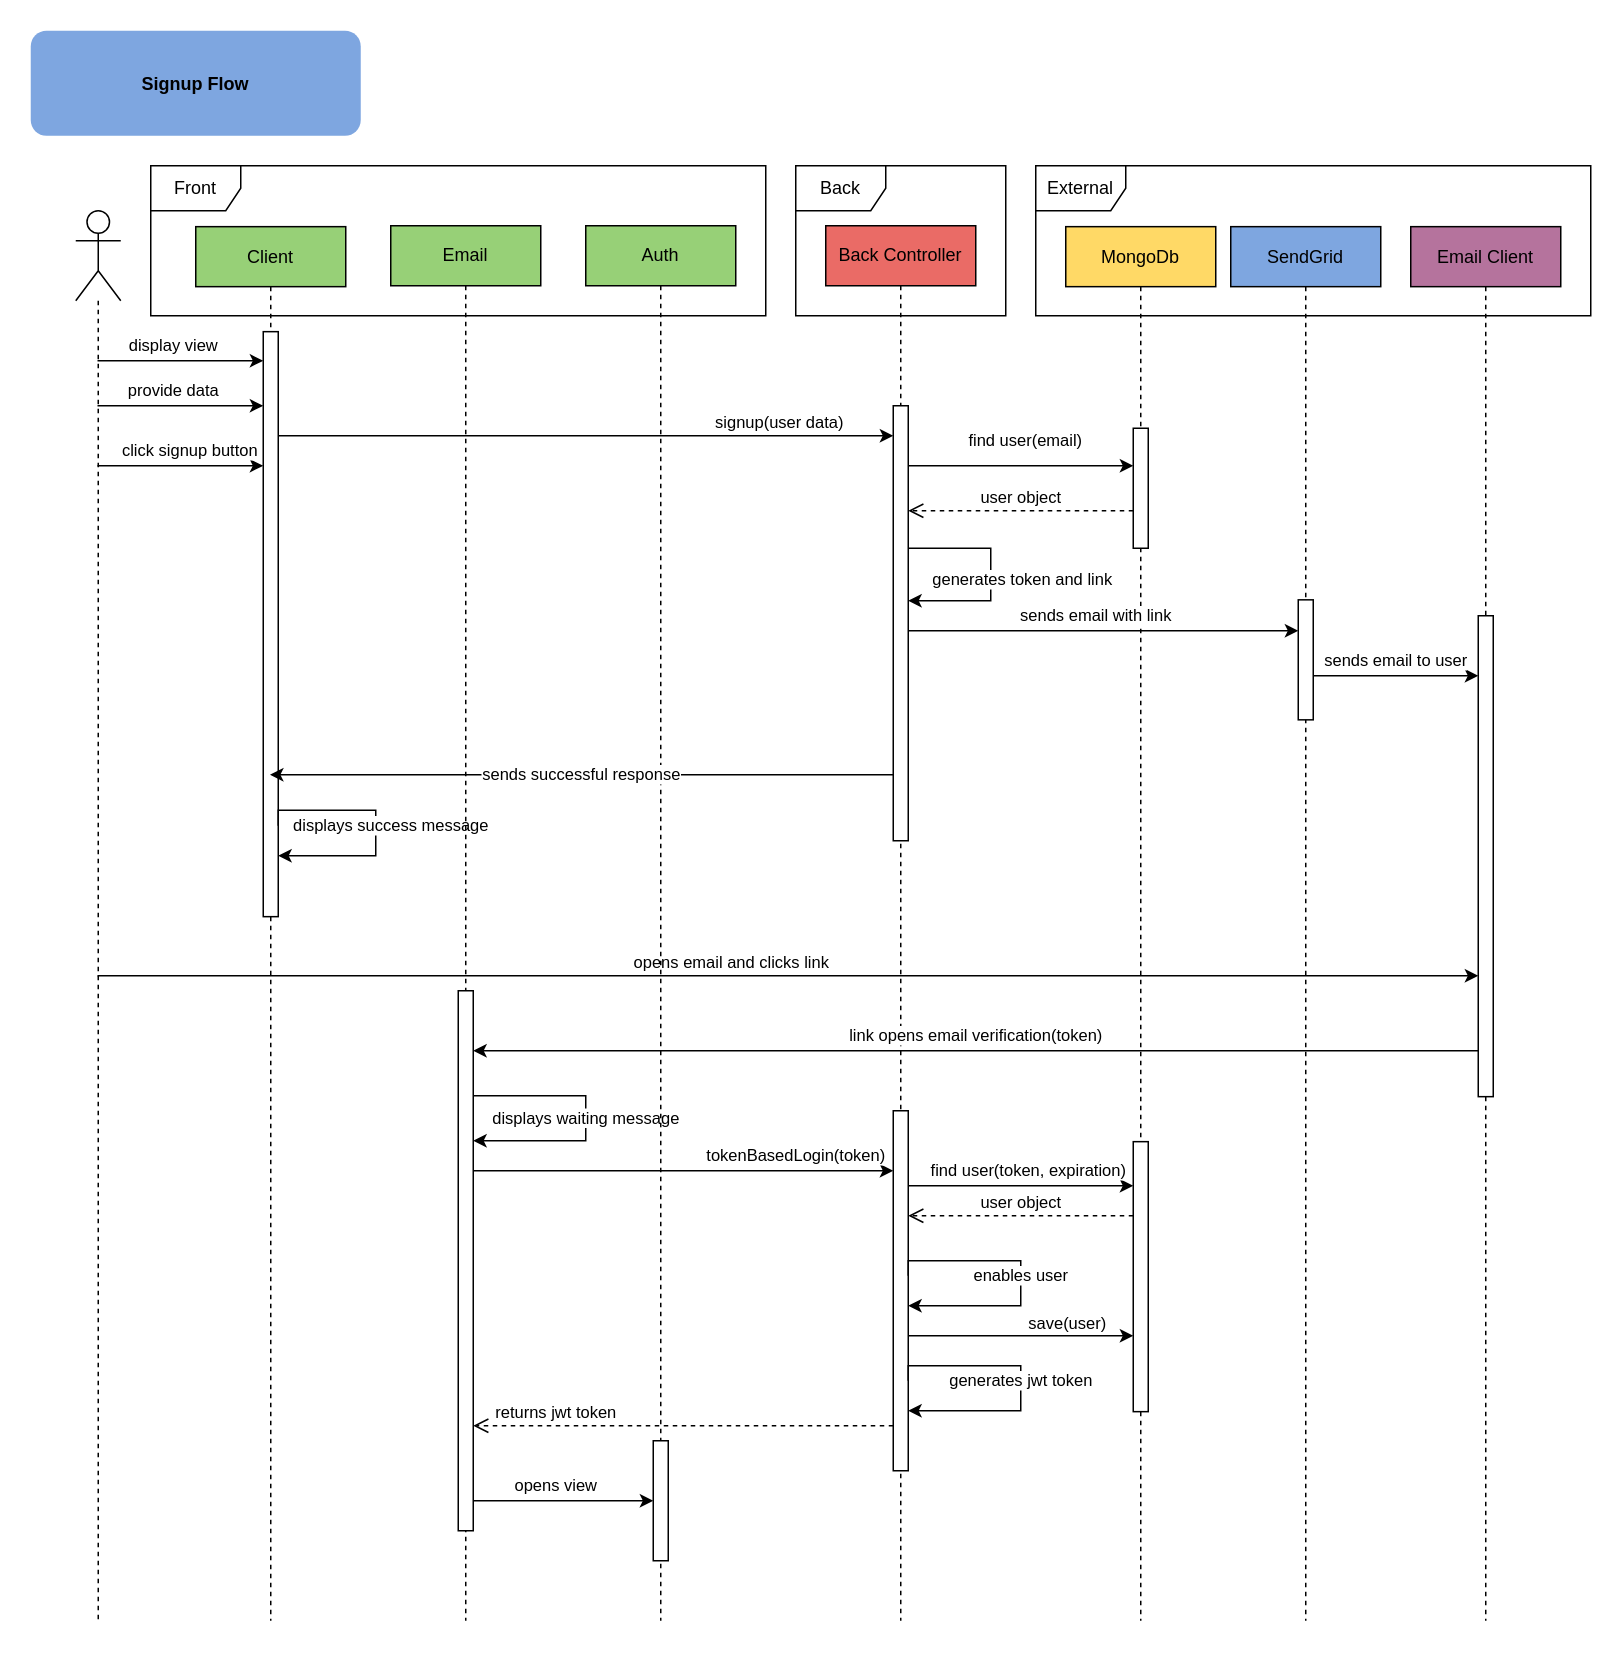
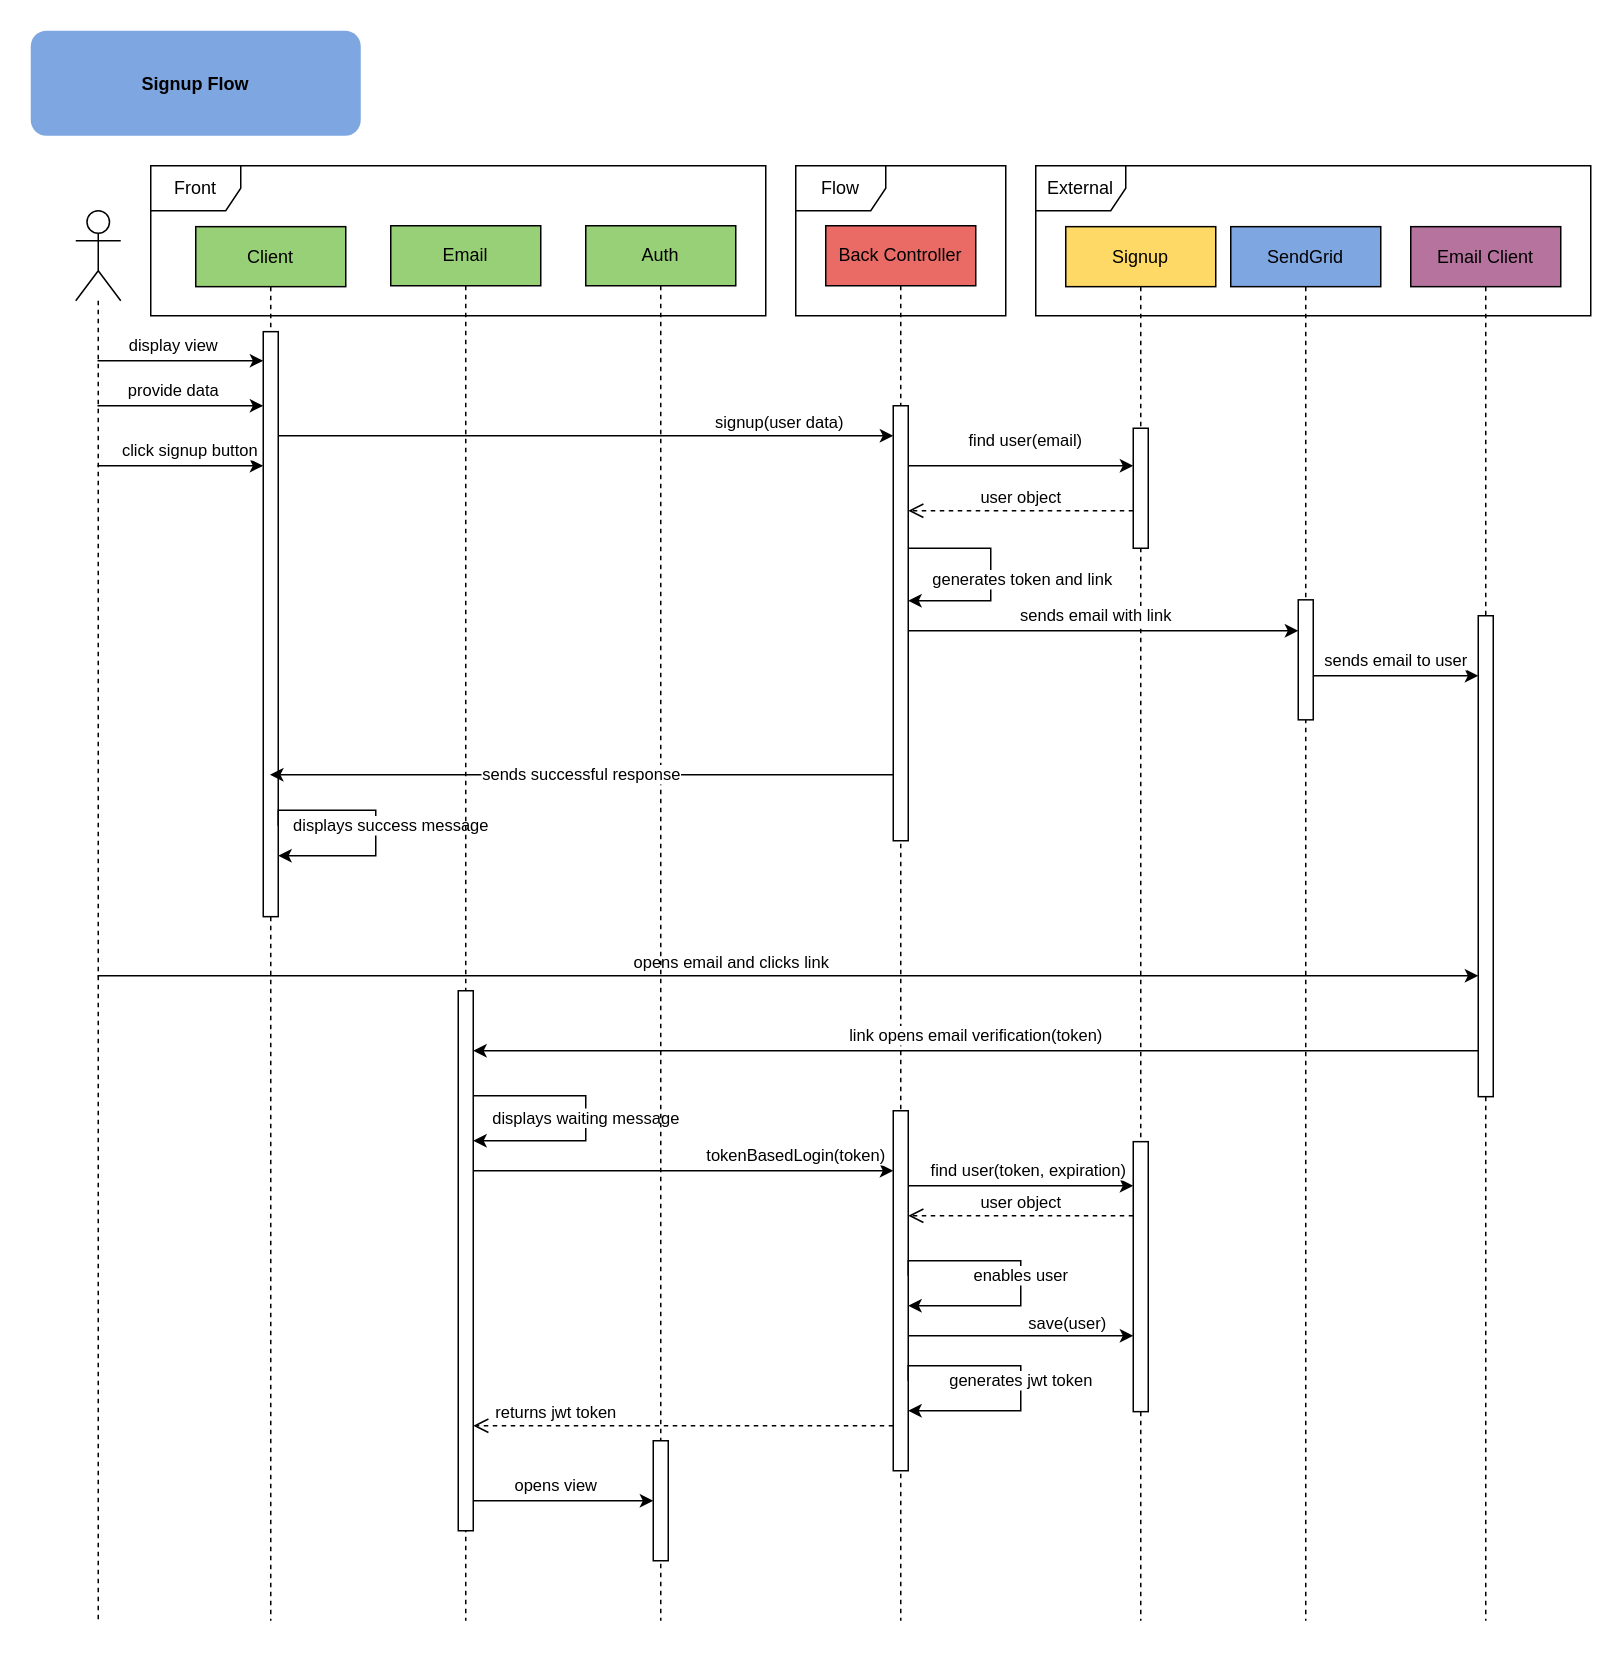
(841, 188) -> (841, 188)
(1141, 257) -> (1141, 257)
